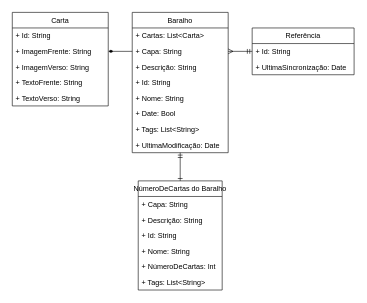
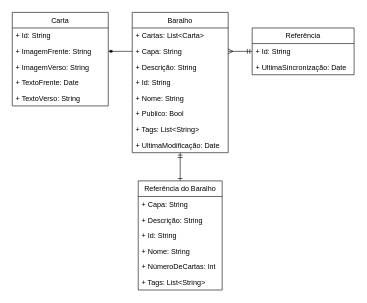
(54, 83) -> (51, 83)
(156, 114) -> (160, 114)
(180, 189) -> (180, 189)
